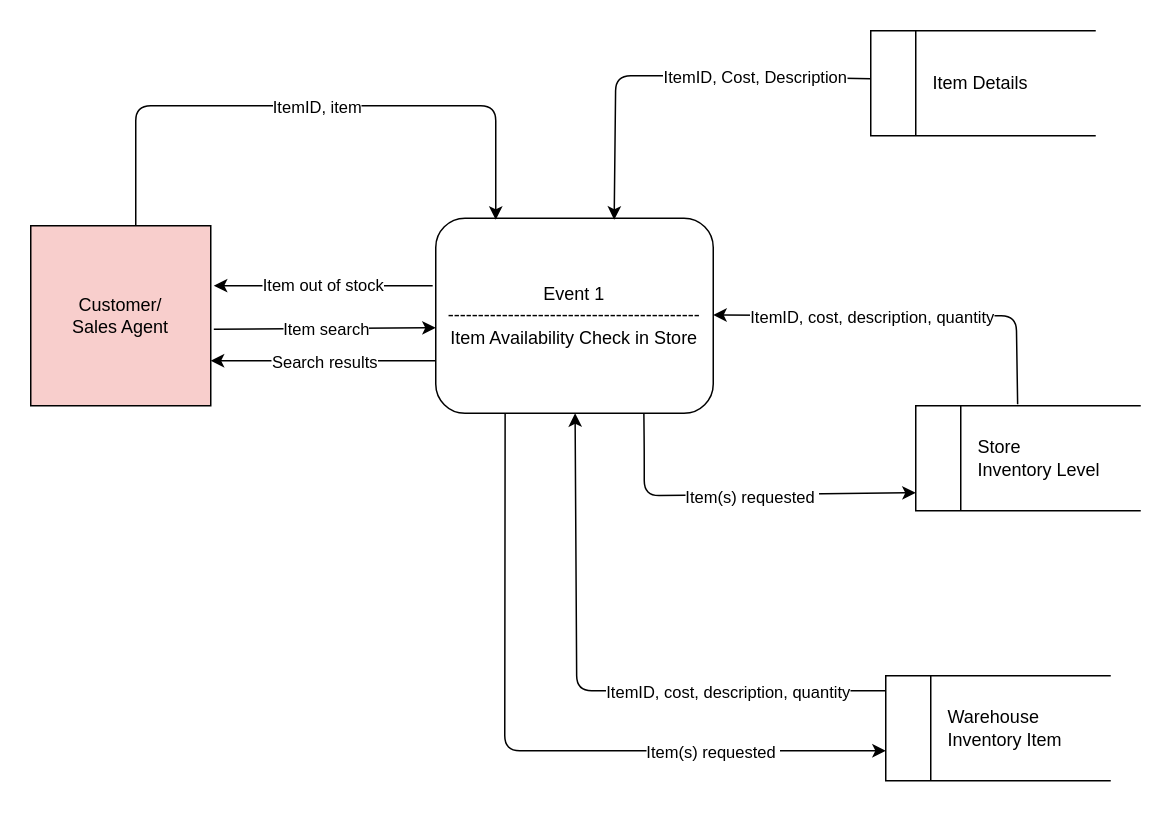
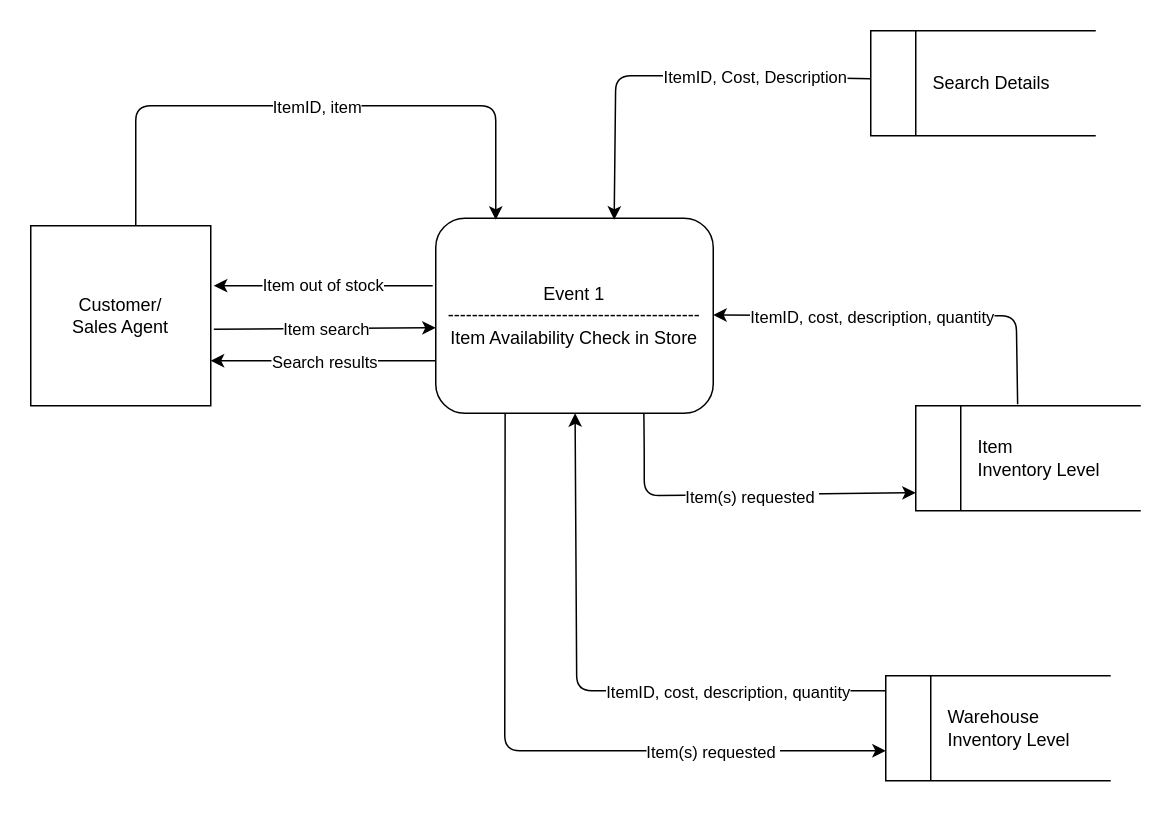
(932, 83) -> (942, 83)
(121, 316) -> (121, 316)
(994, 458) -> (994, 458)
(961, 728) -> (964, 728)
